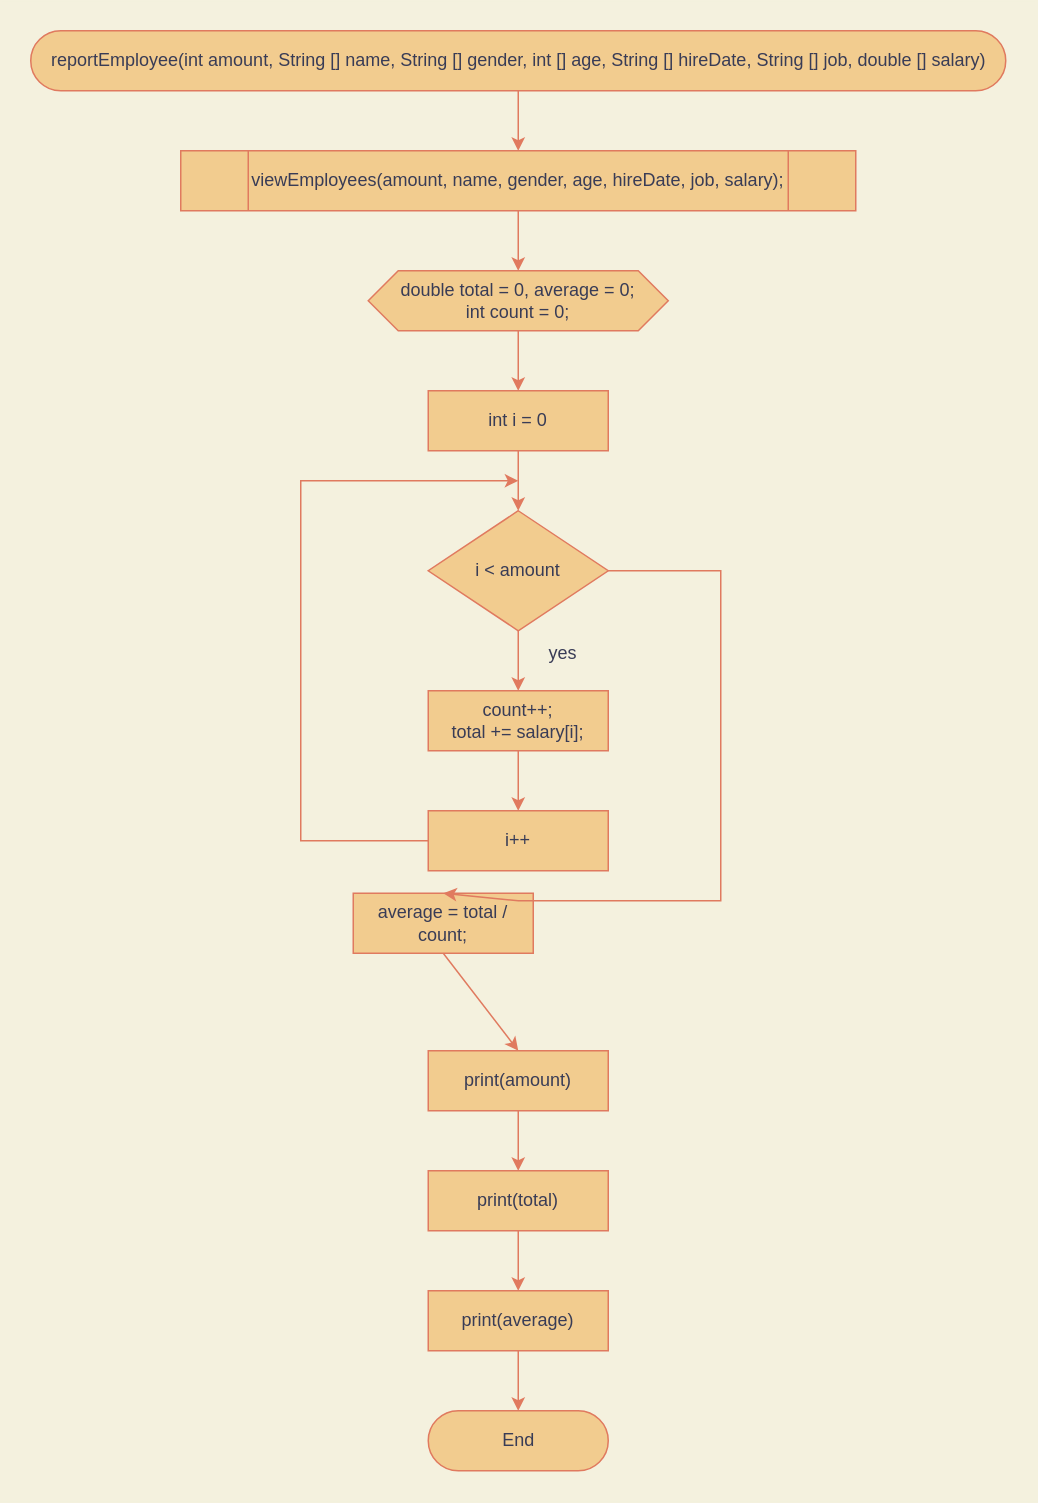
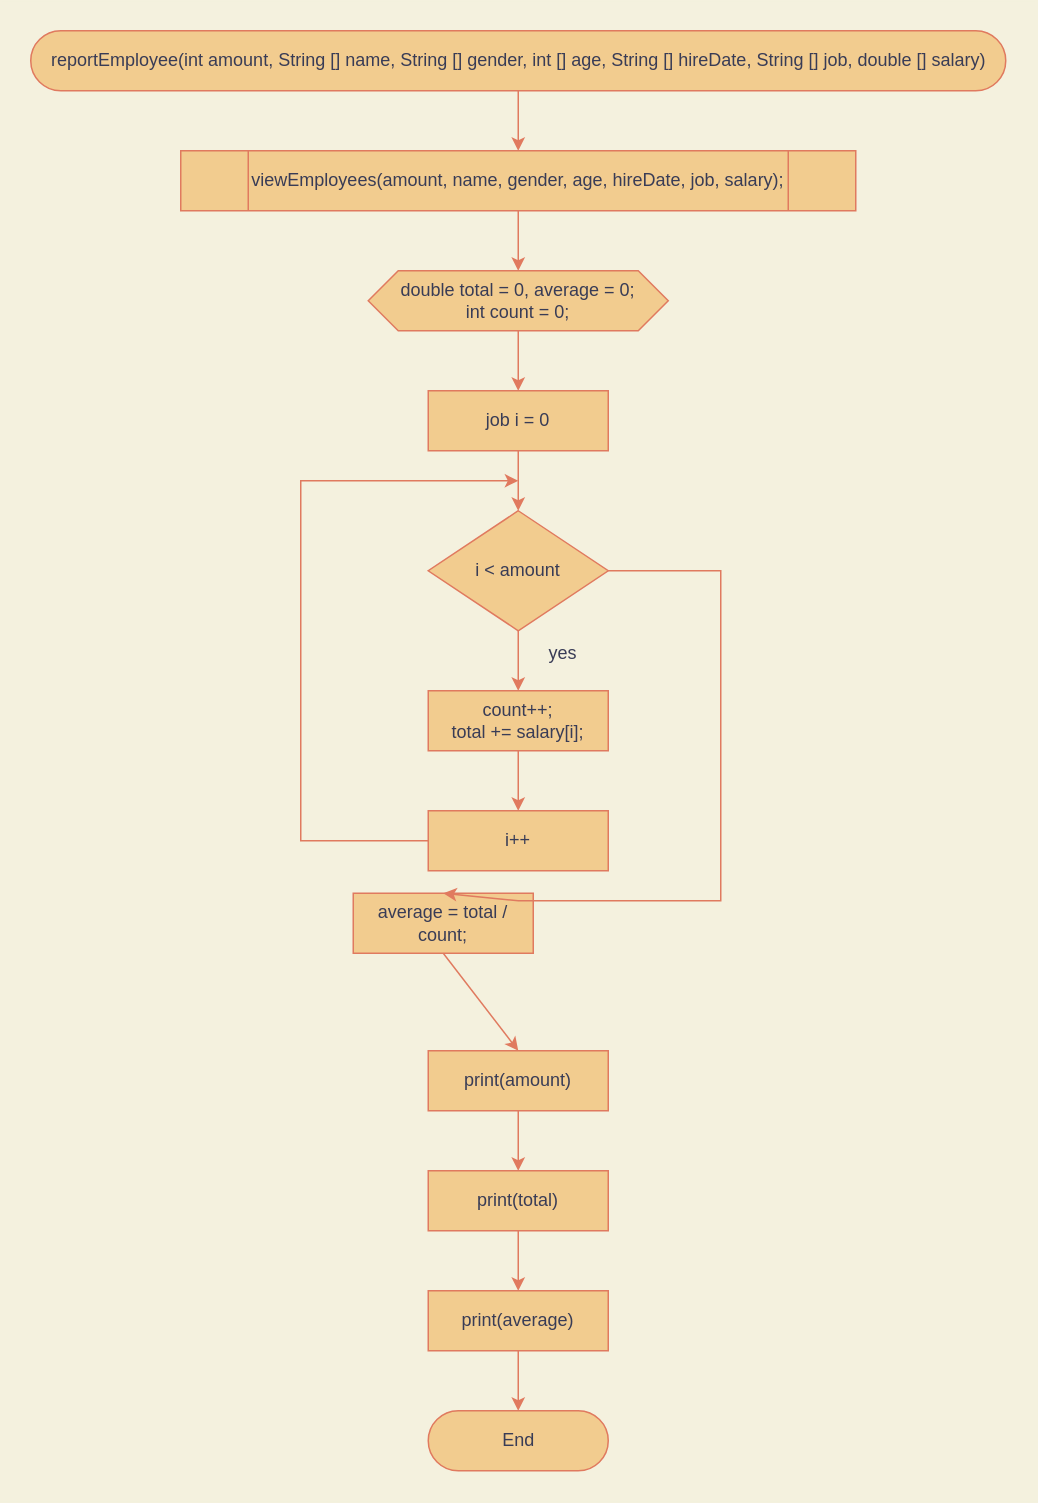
(518, 421) -> (518, 421)
